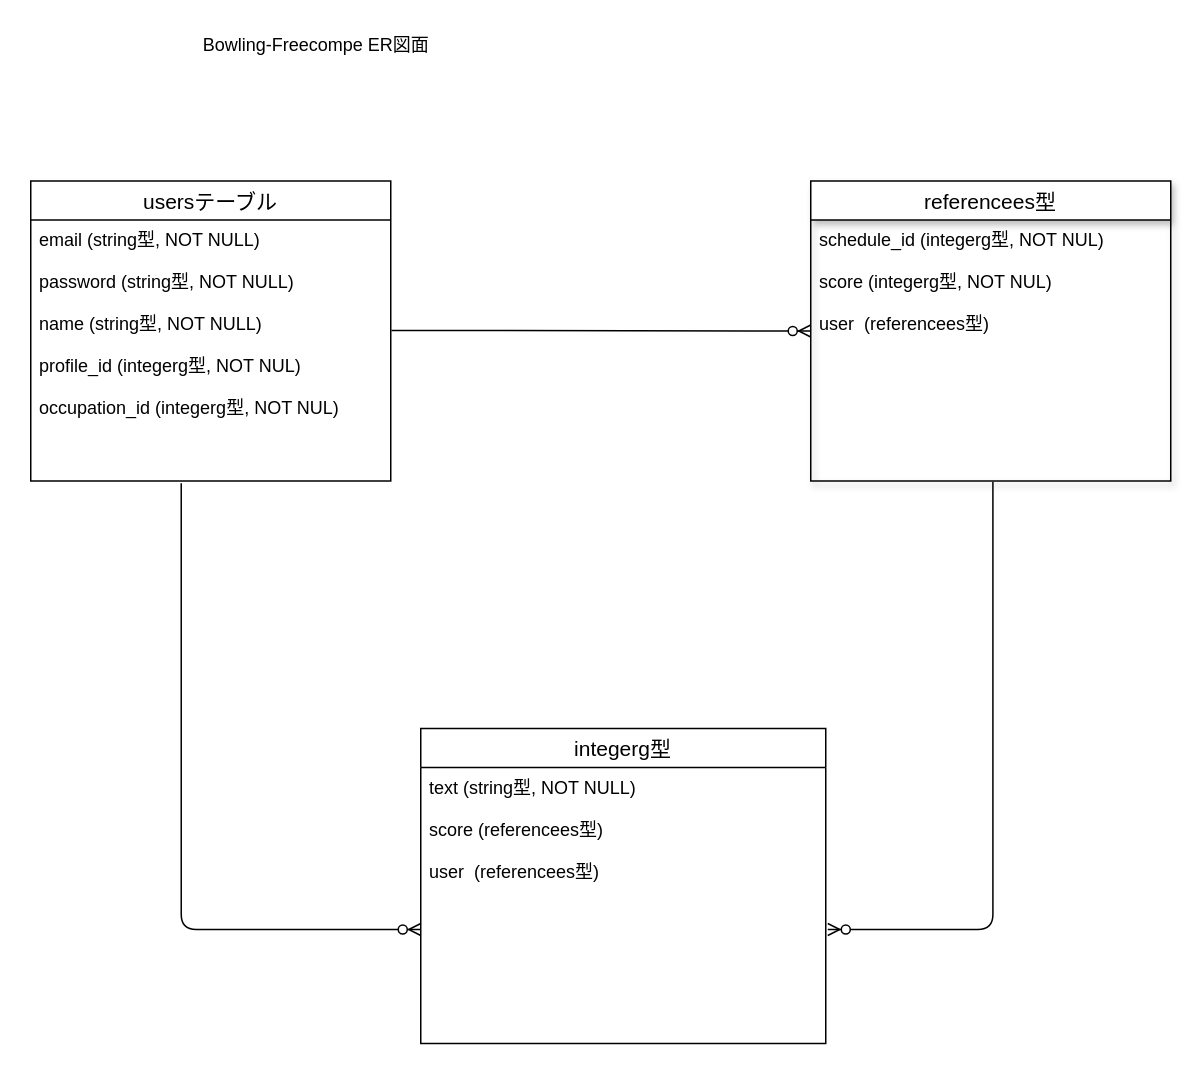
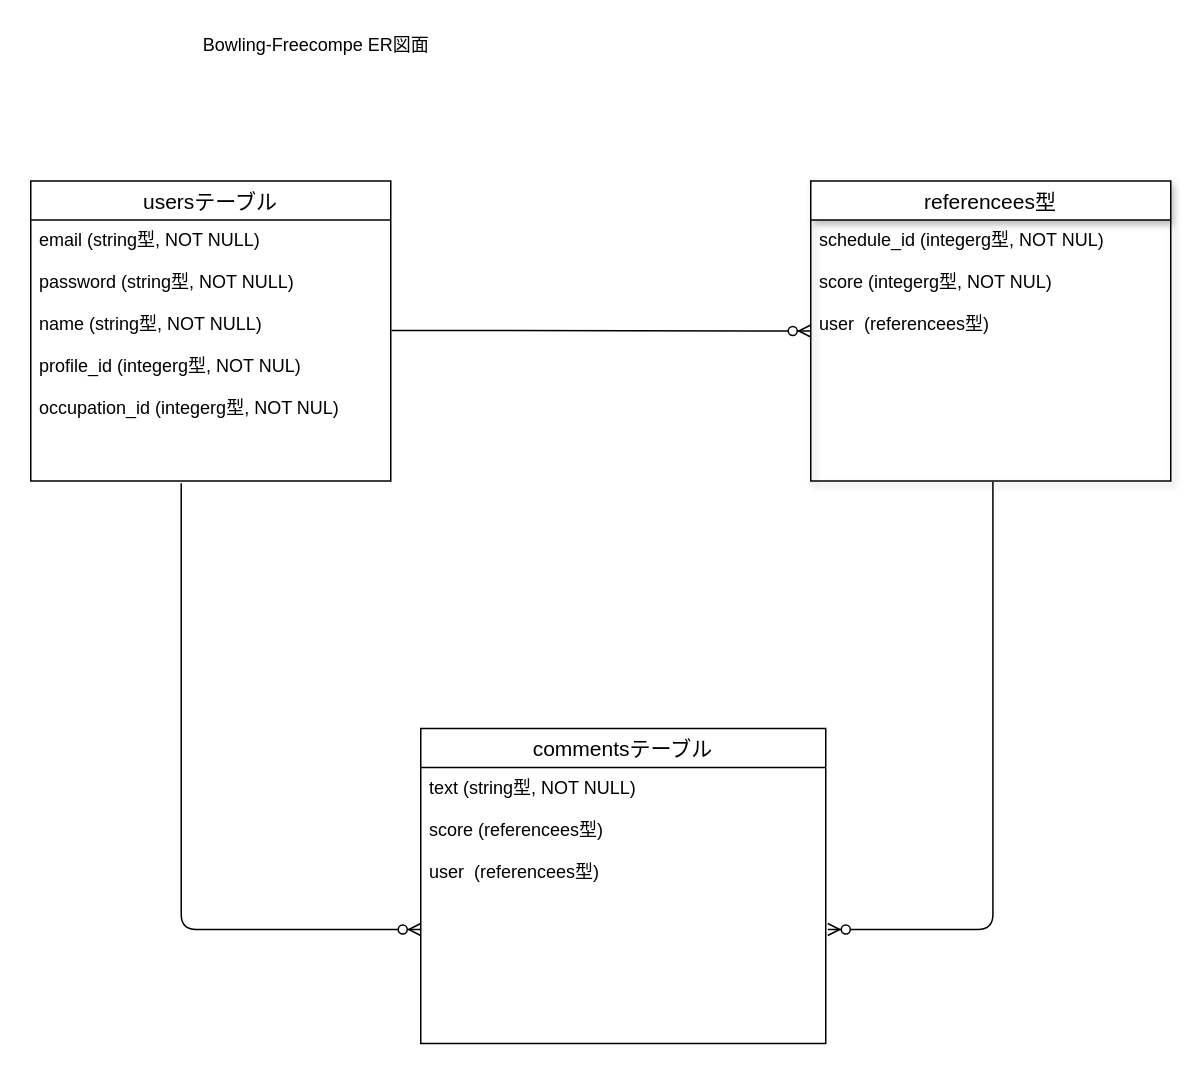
(623, 749) -> (623, 749)
